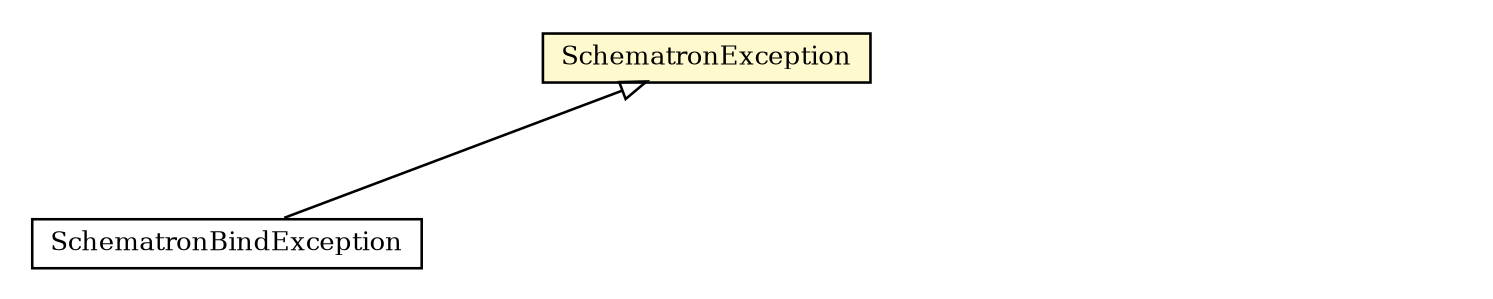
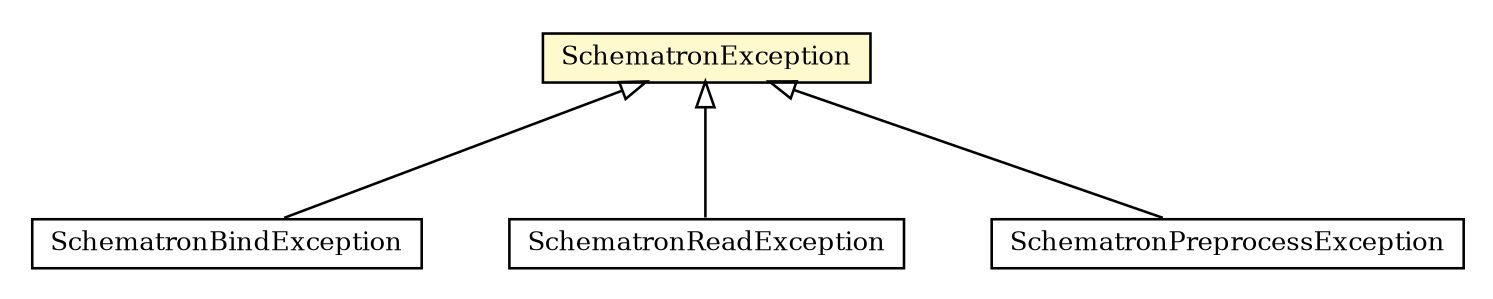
none -> (705, 242)
none -> (1226, 242)
